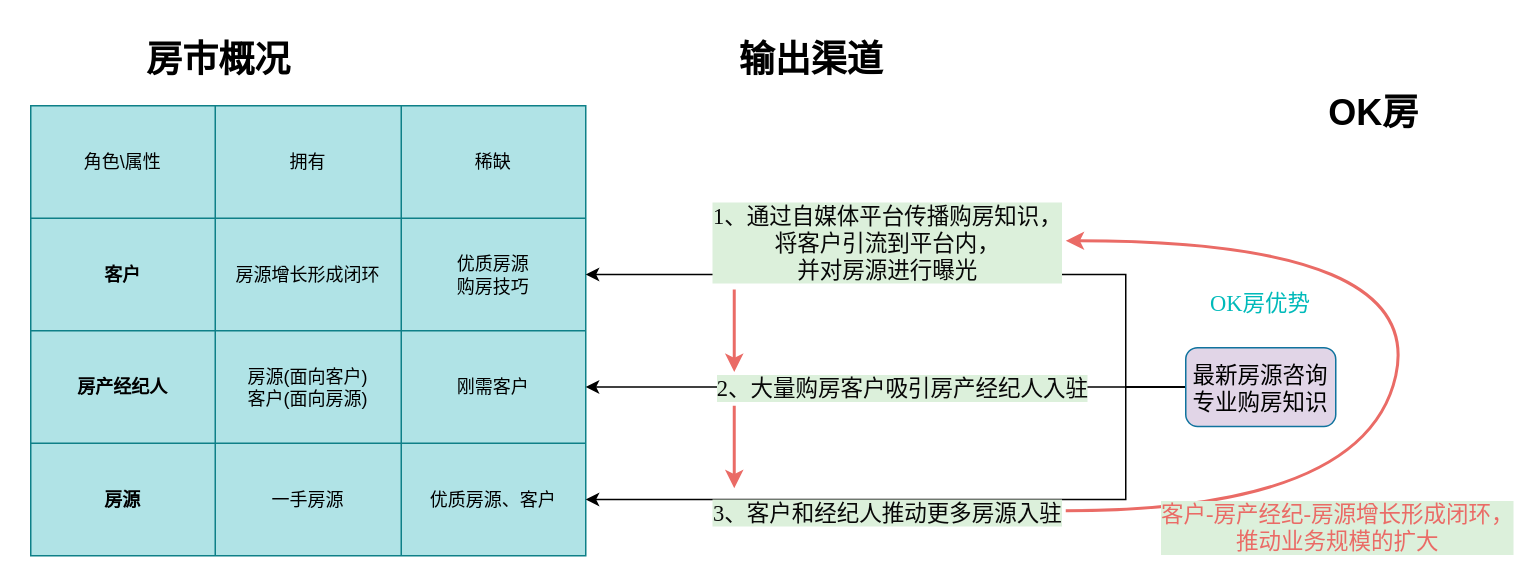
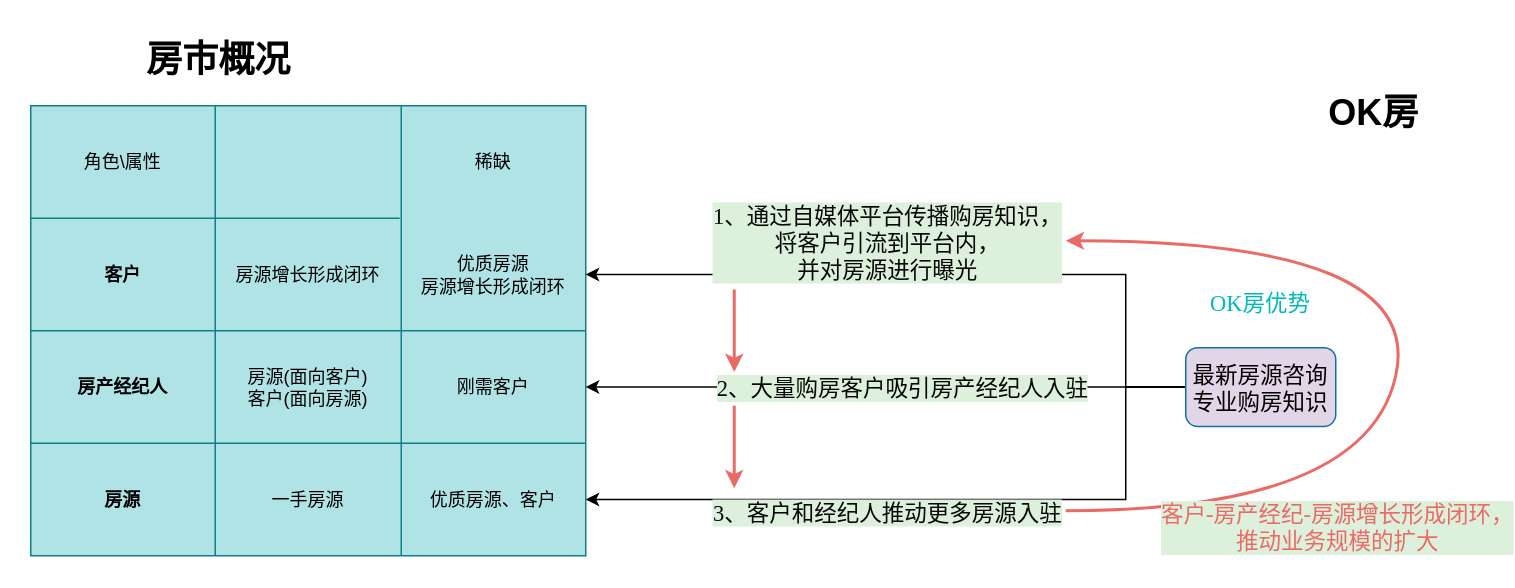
(811, 61) -> none
(308, 162) -> none
(494, 275) -> (494, 275)
